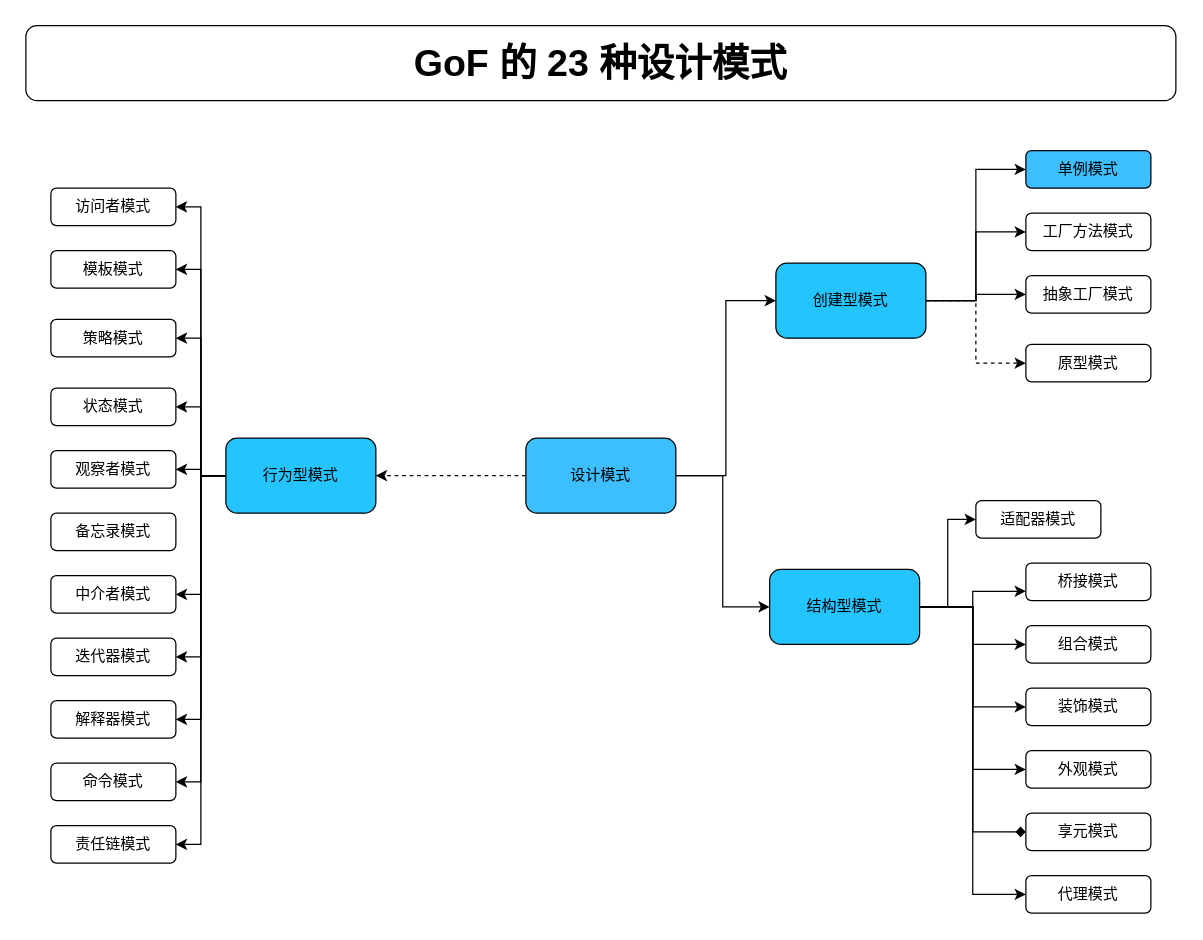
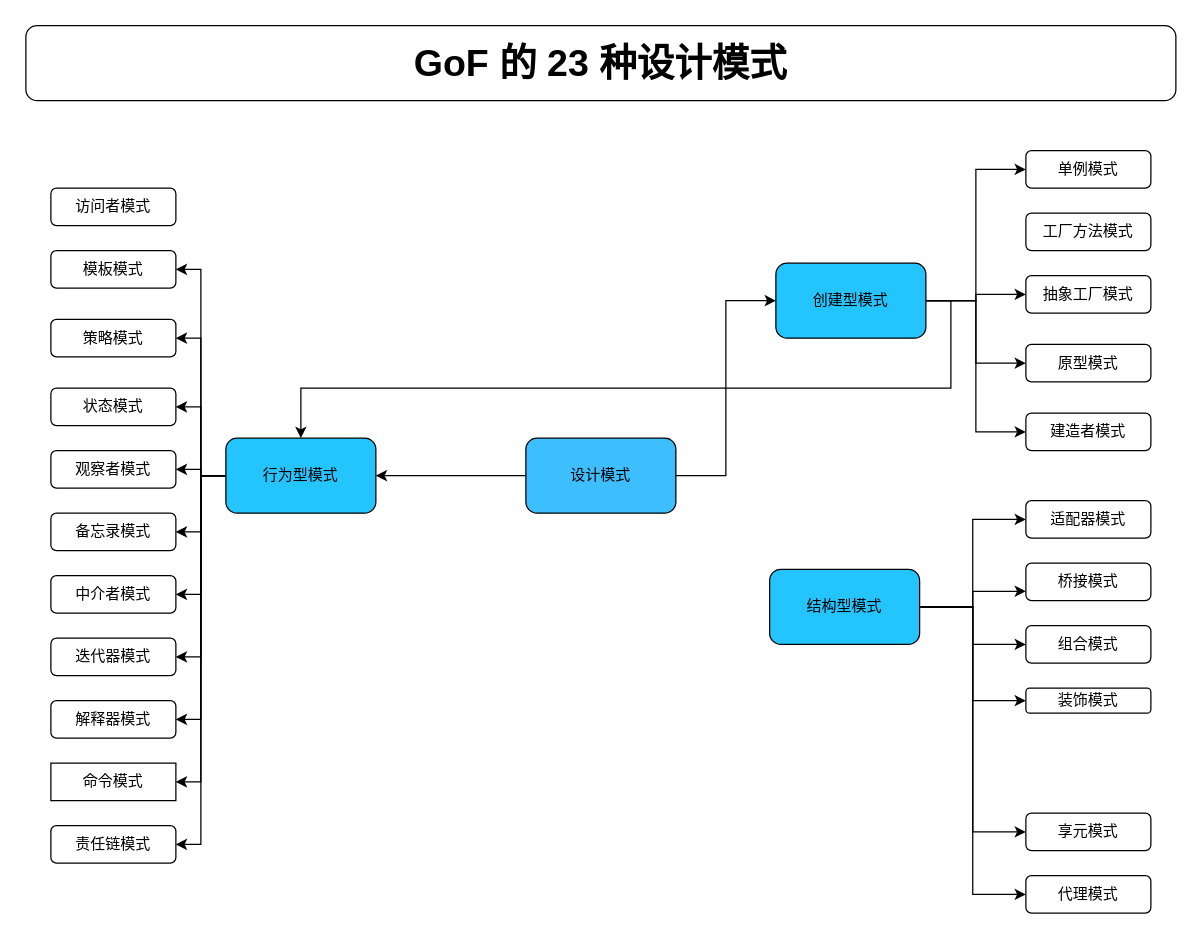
(1088, 169) -> (1088, 169)
(201, 229) -> (191, 532)
(997, 232) -> (648, 388)
(996, 363) -> (996, 363)
none -> (976, 420)
none -> (1088, 432)
(454, 476) -> (454, 476)
(1038, 519) -> (1088, 519)
(723, 561) -> none
(1088, 707) -> (1088, 701)
(996, 769) -> none
(1088, 769) -> none
(113, 782) -> (113, 782)
(1015, 832) -> (1016, 832)
